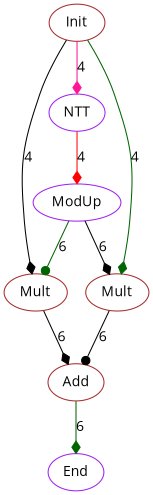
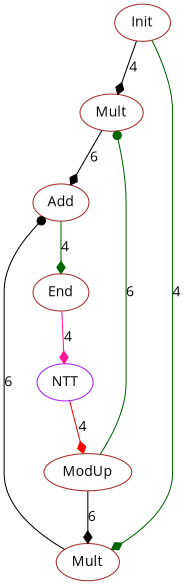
(77, 61) -> (63, 331)
(77, 203) -> (88, 472)
(81, 427) -> (66, 247)
(76, 472) -> (61, 292)
